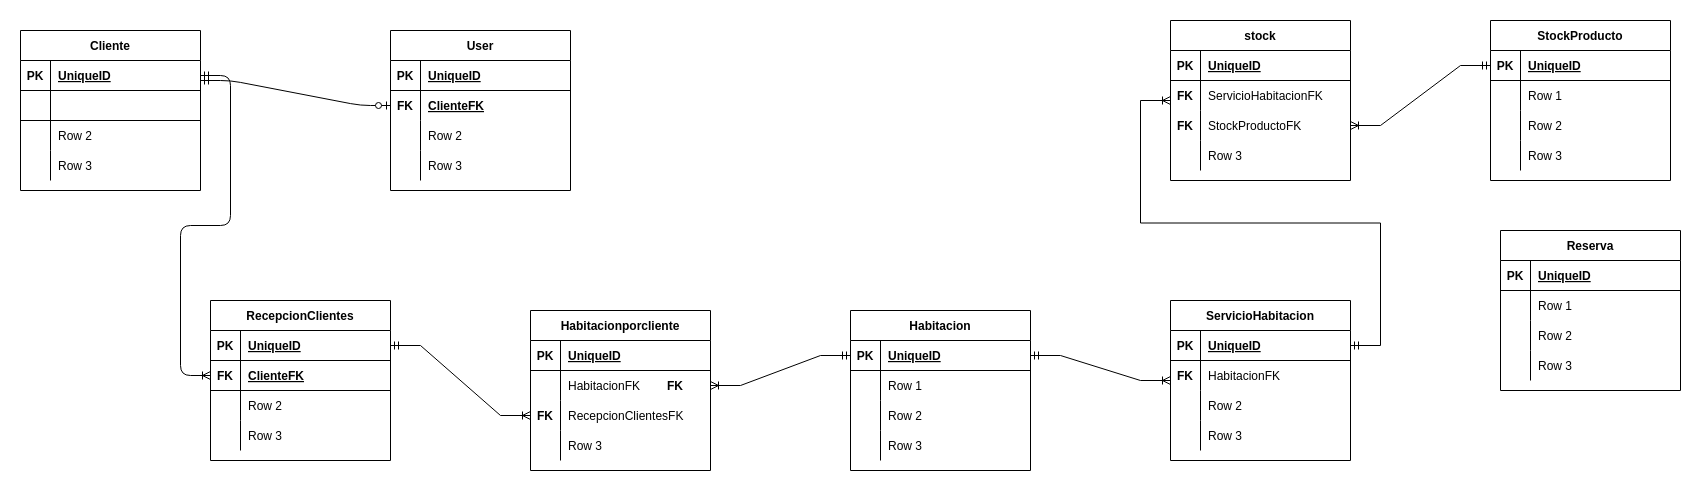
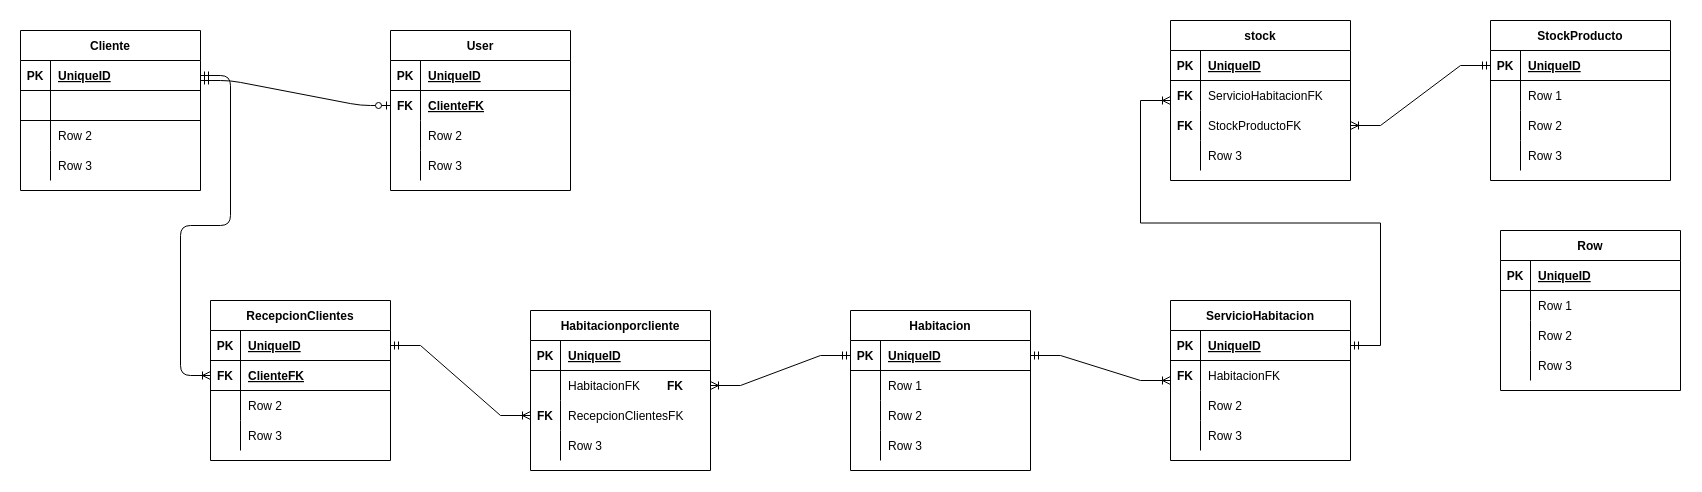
(1590, 246) -> (1590, 246)
